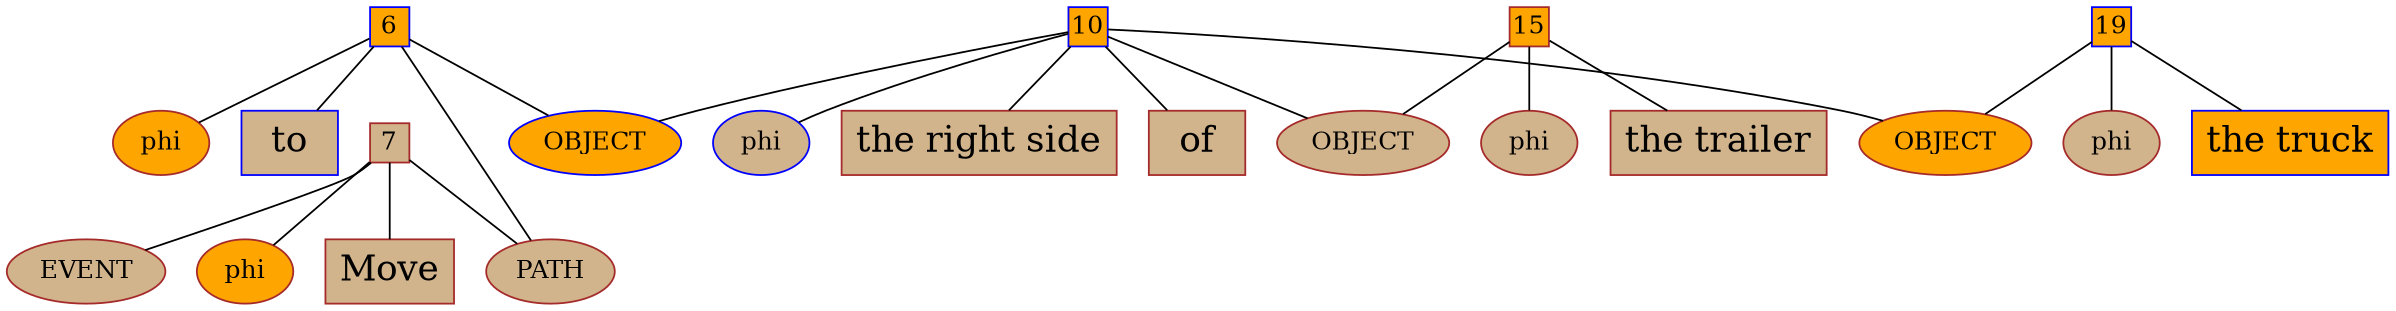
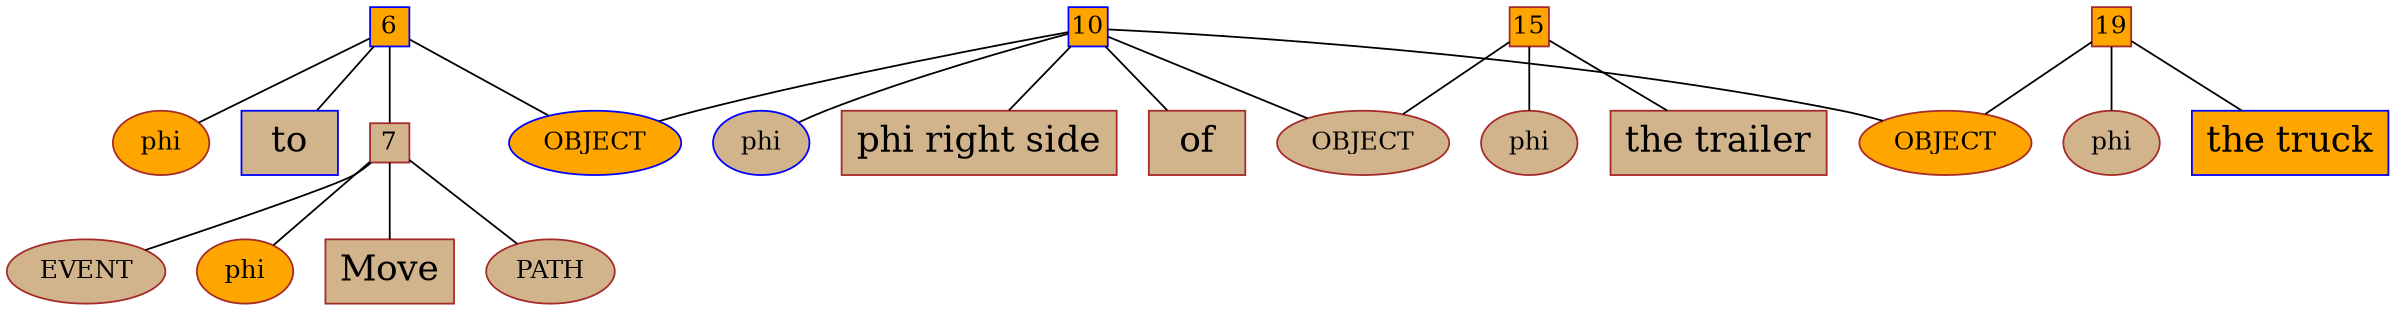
(2112, 27) -> (2112, 27)
(979, 143) -> (979, 143)
(466, 144) -> (390, 85)
